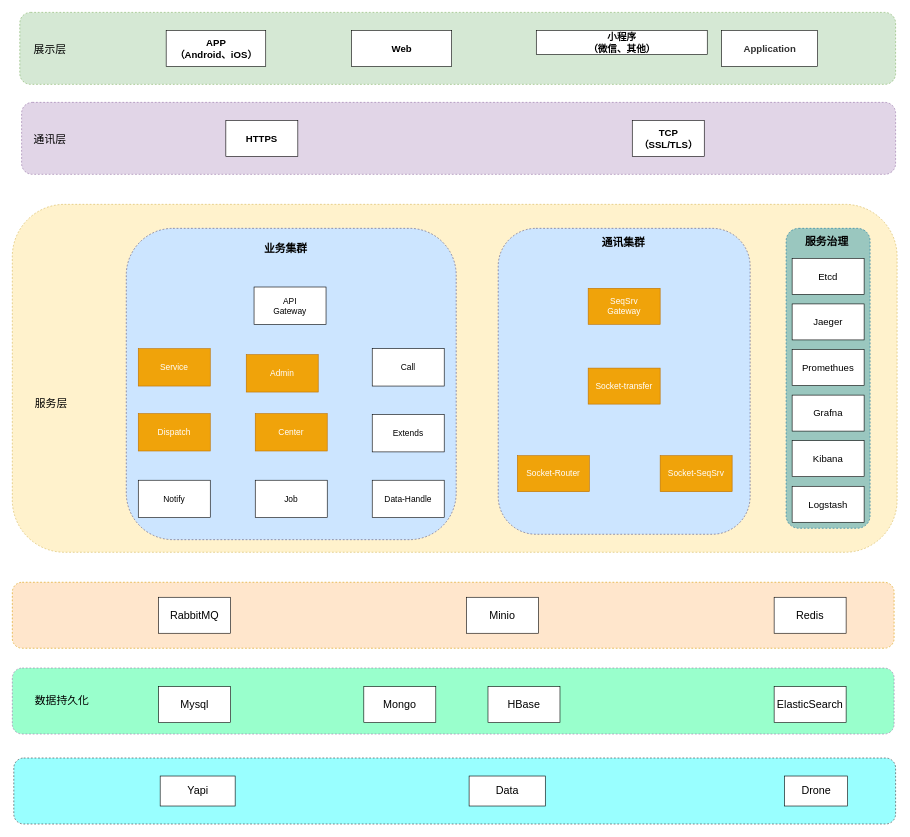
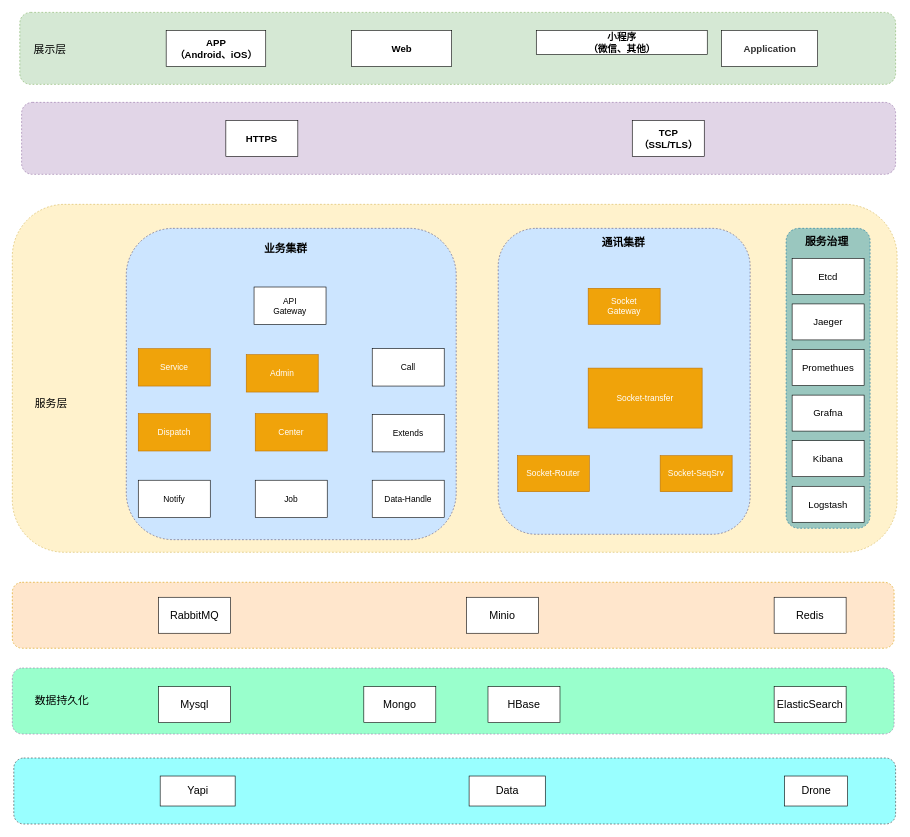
(53, 138) -> none
(624, 306) -> (624, 306)
(624, 386) -> (645, 398)
